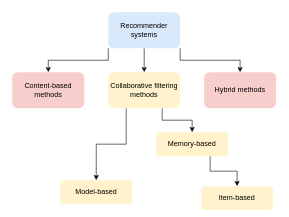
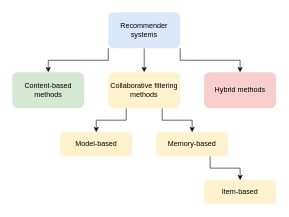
(48, 90) -> (48, 90)
(96, 192) -> (96, 144)
(237, 198) -> (240, 192)
